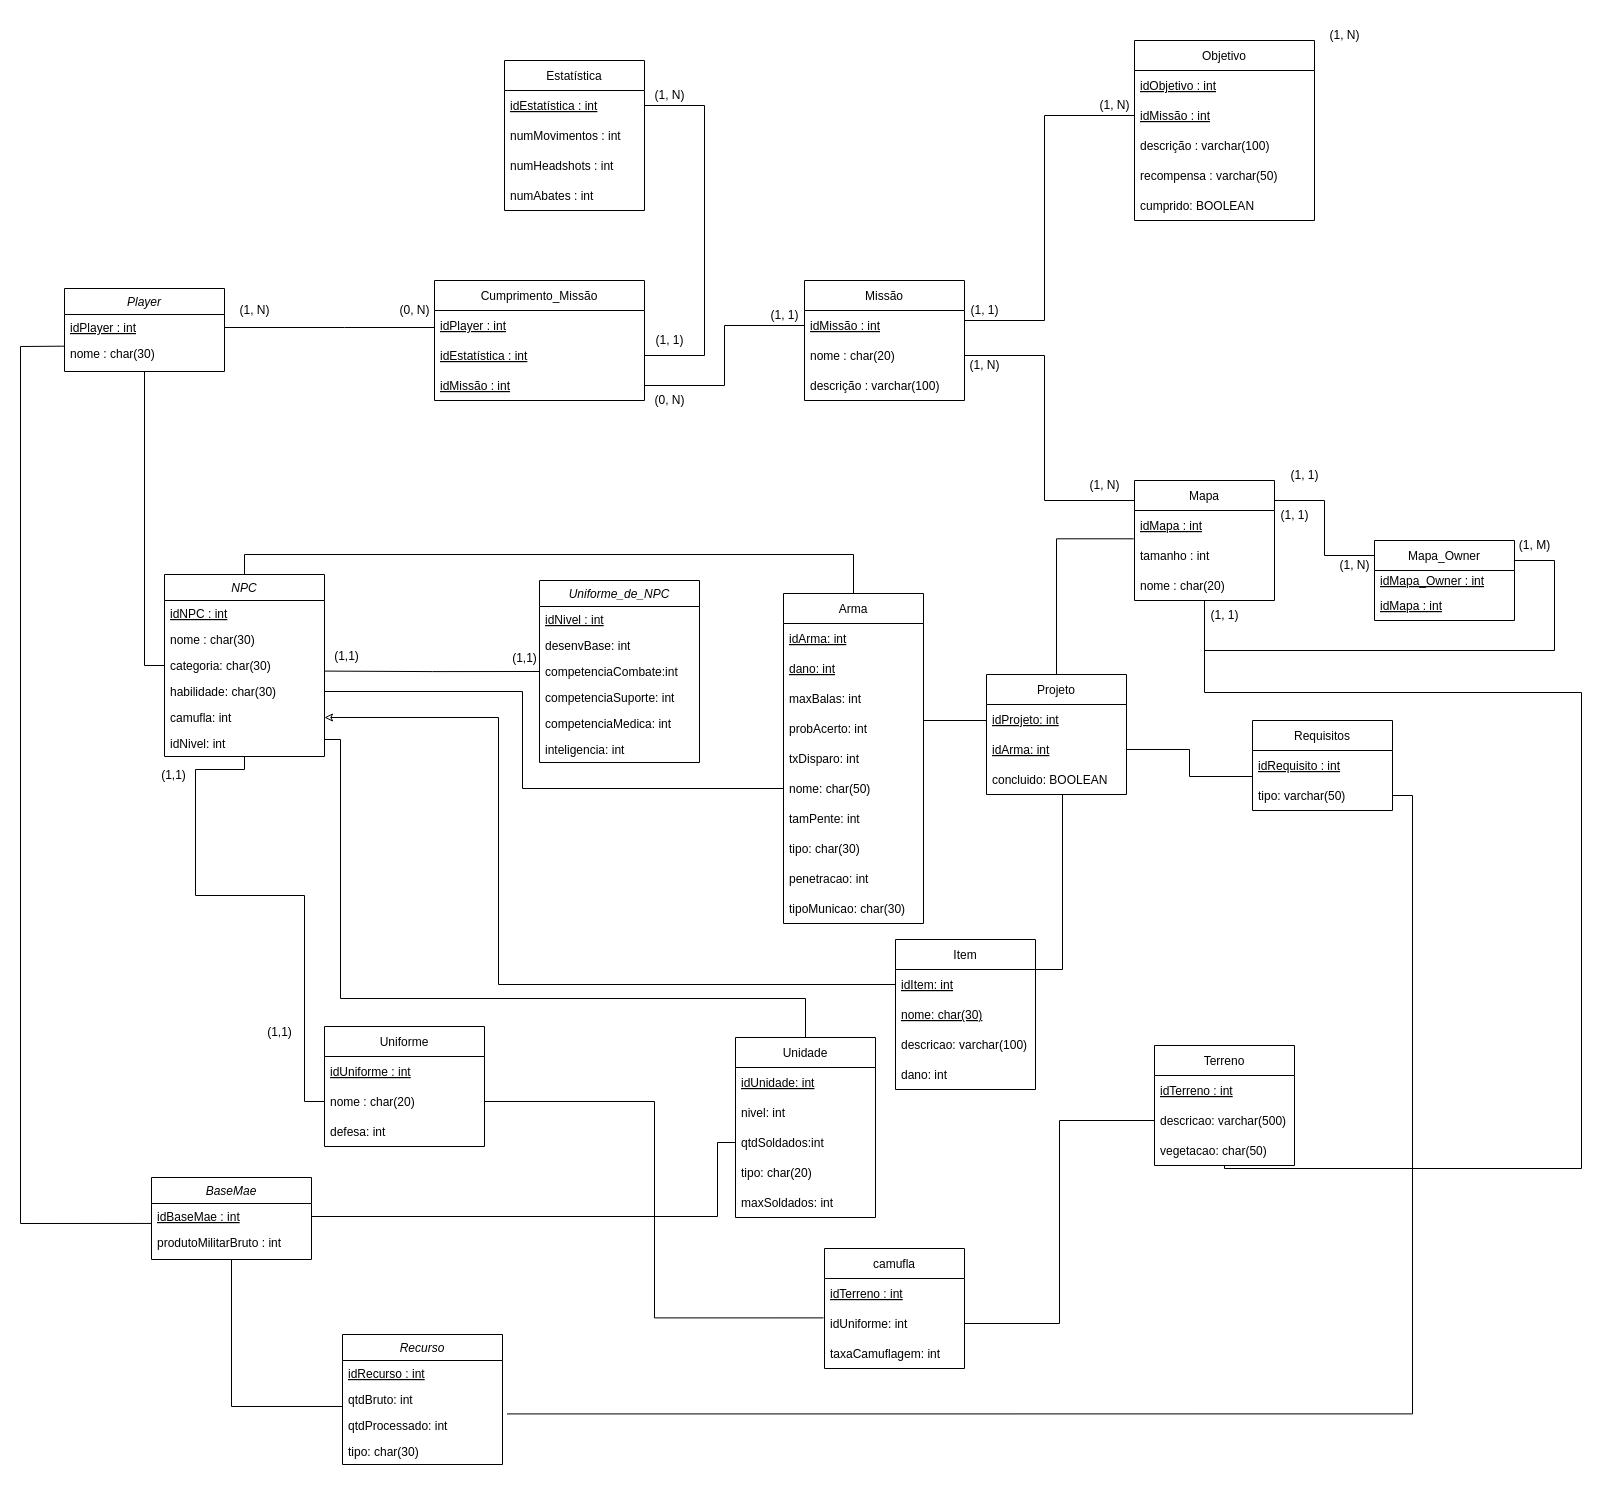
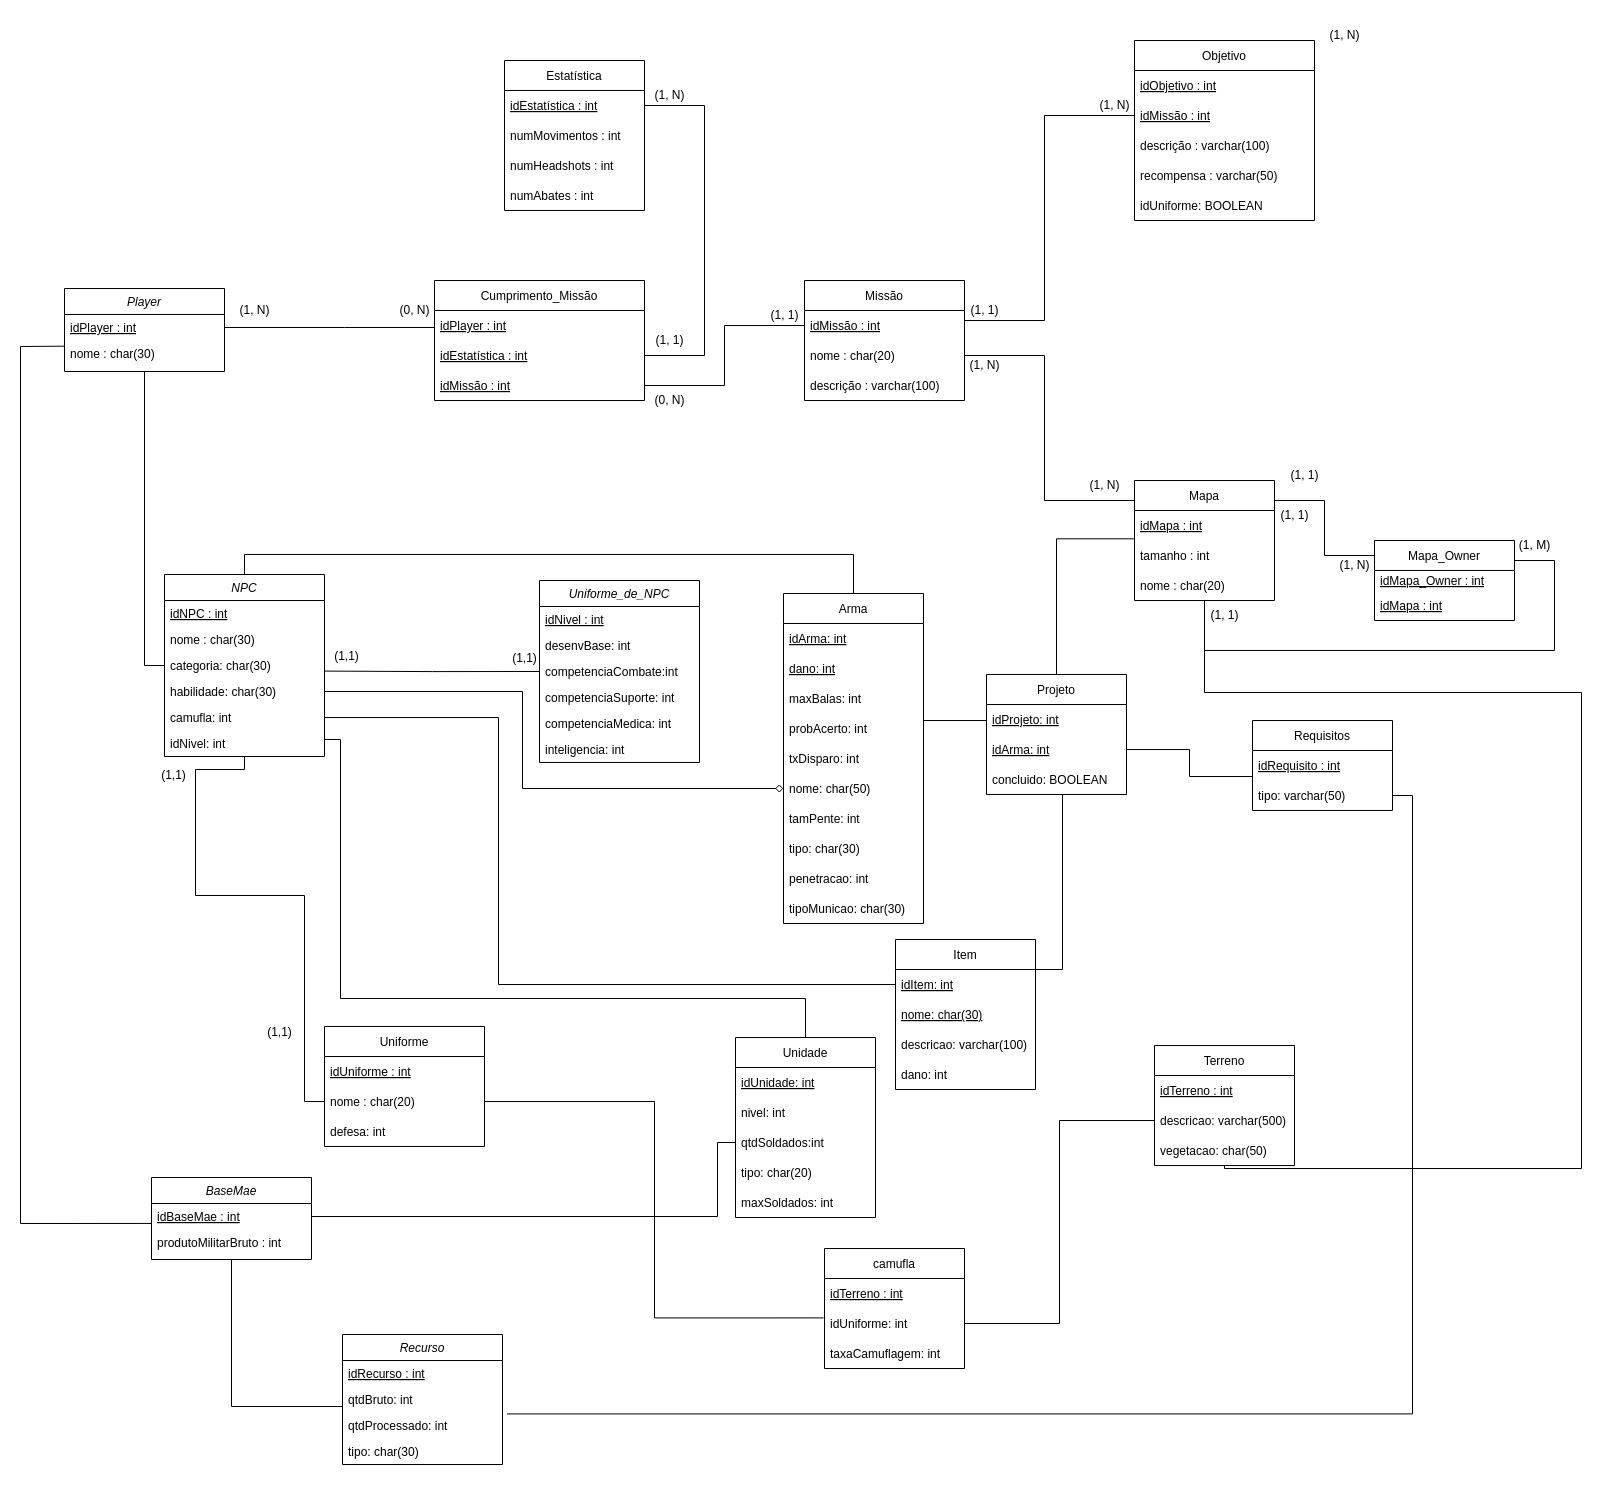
(1192, 206) -> (1198, 206)
(333, 718) -> (331, 718)
(777, 789) -> (775, 789)
